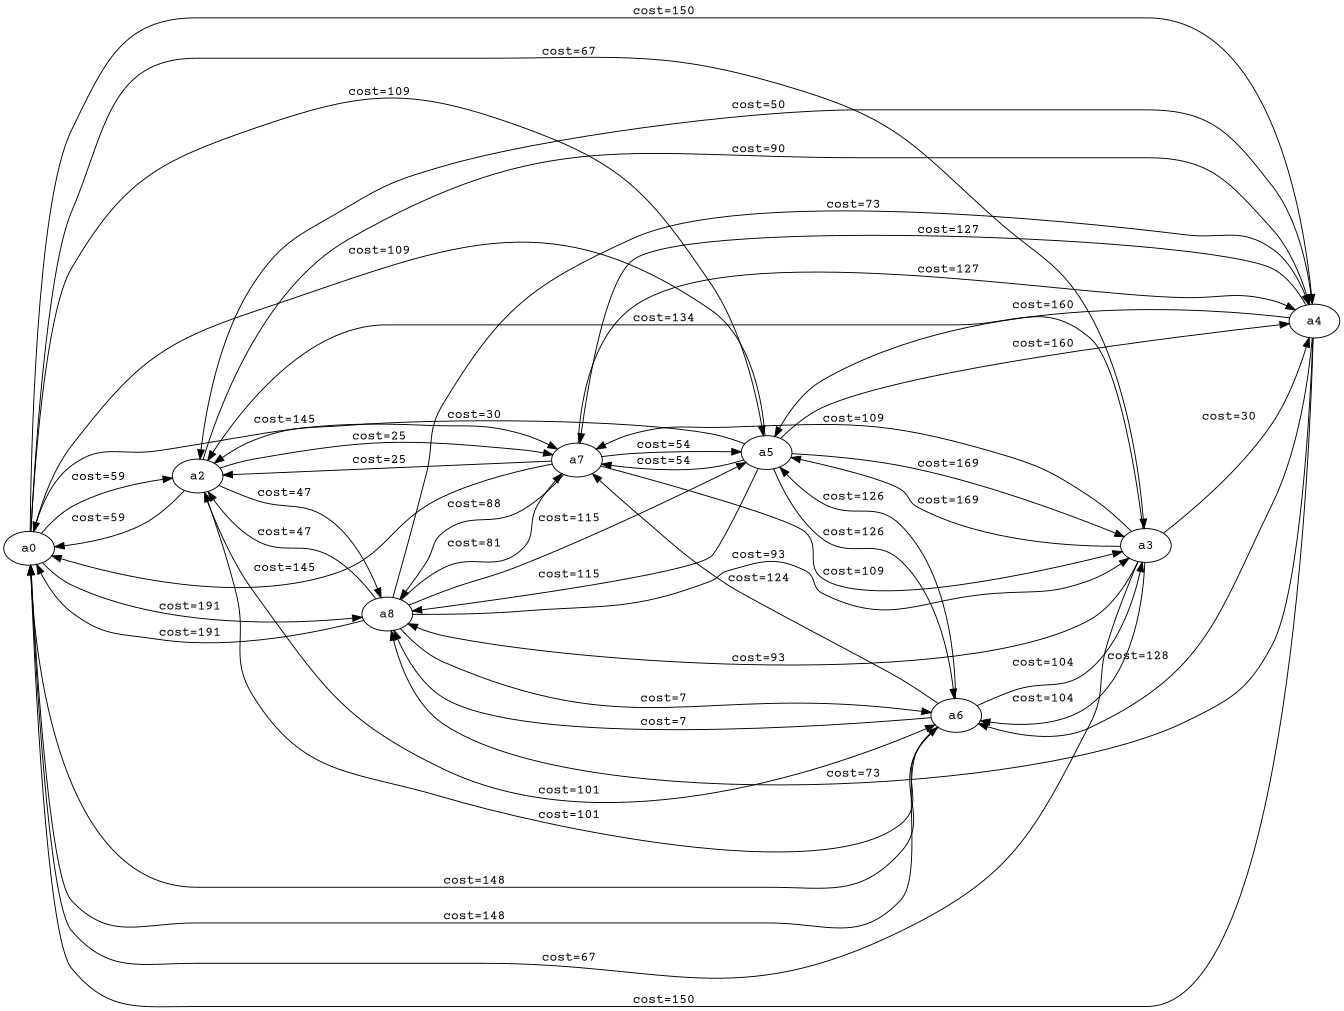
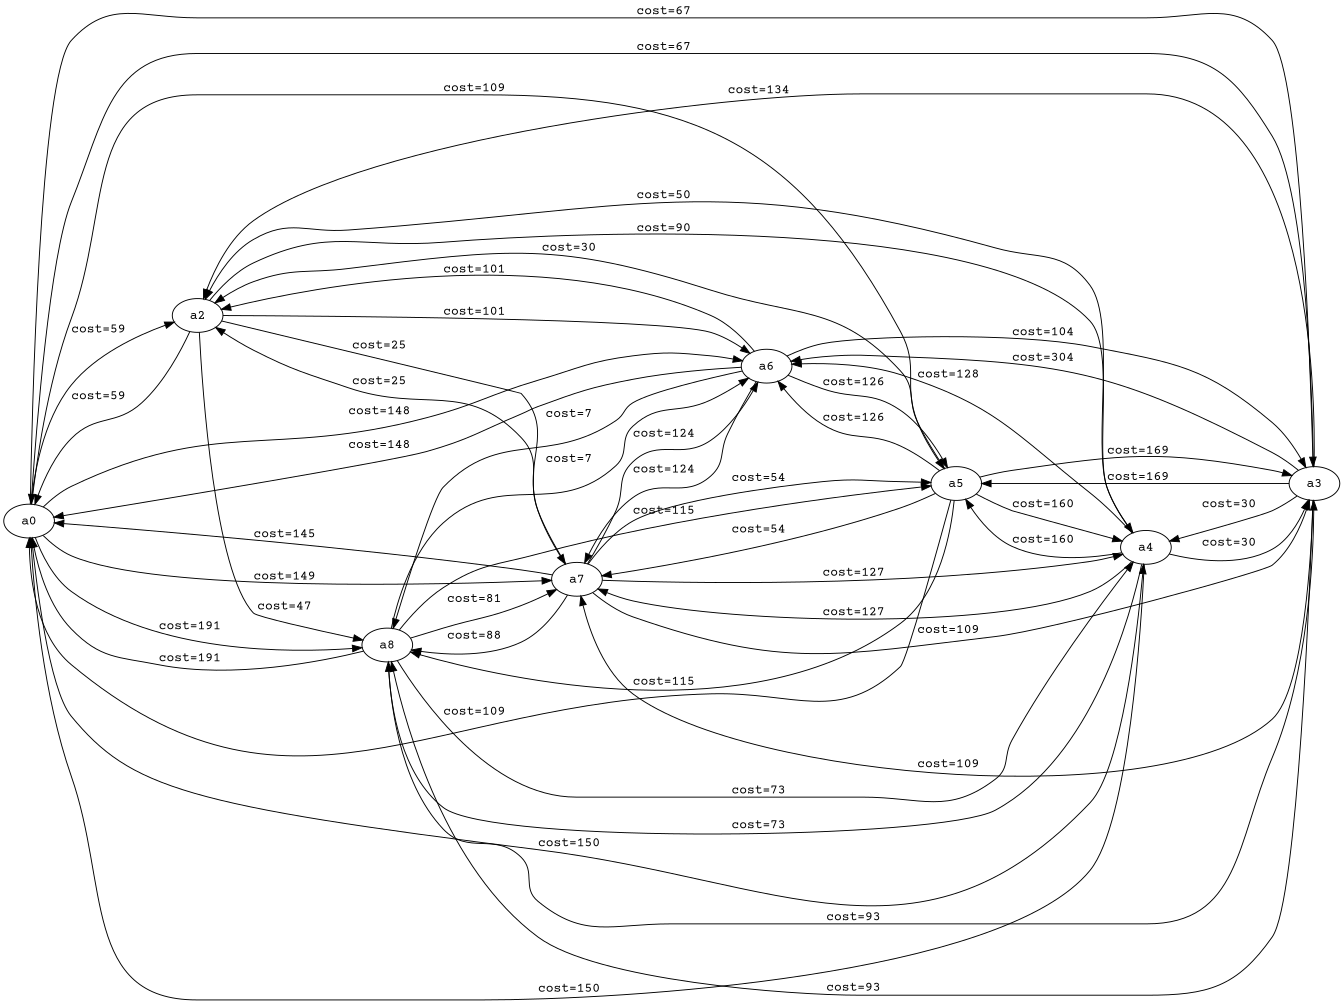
(292, 419) -> (292, 576)
none -> (648, 453)
(295, 548) -> none
none -> (1247, 558)
(1051, 698) -> (1051, 357)
